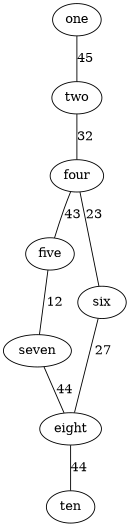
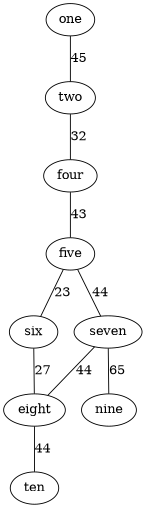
(89, 239) -> (52, 293)
(55, 302) -> (100, 293)
none -> (109, 410)
